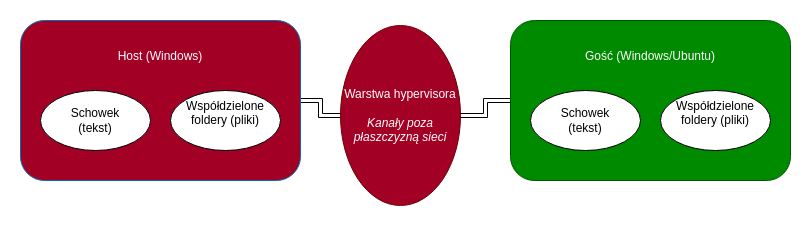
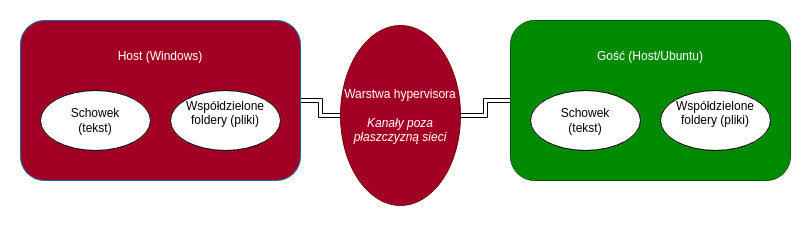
(651, 57) -> (651, 57)
